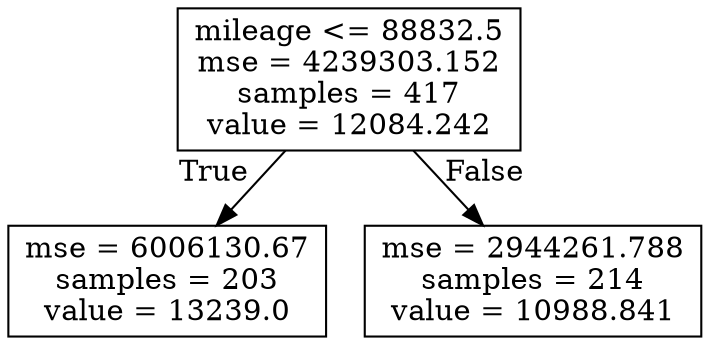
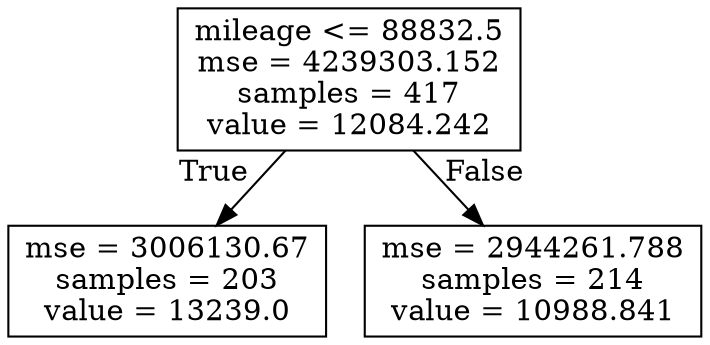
(167, 281) -> (167, 281)
